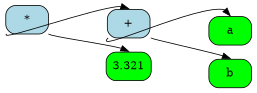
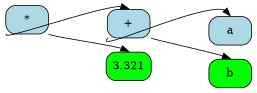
(230, 31) -> (230, 31)
